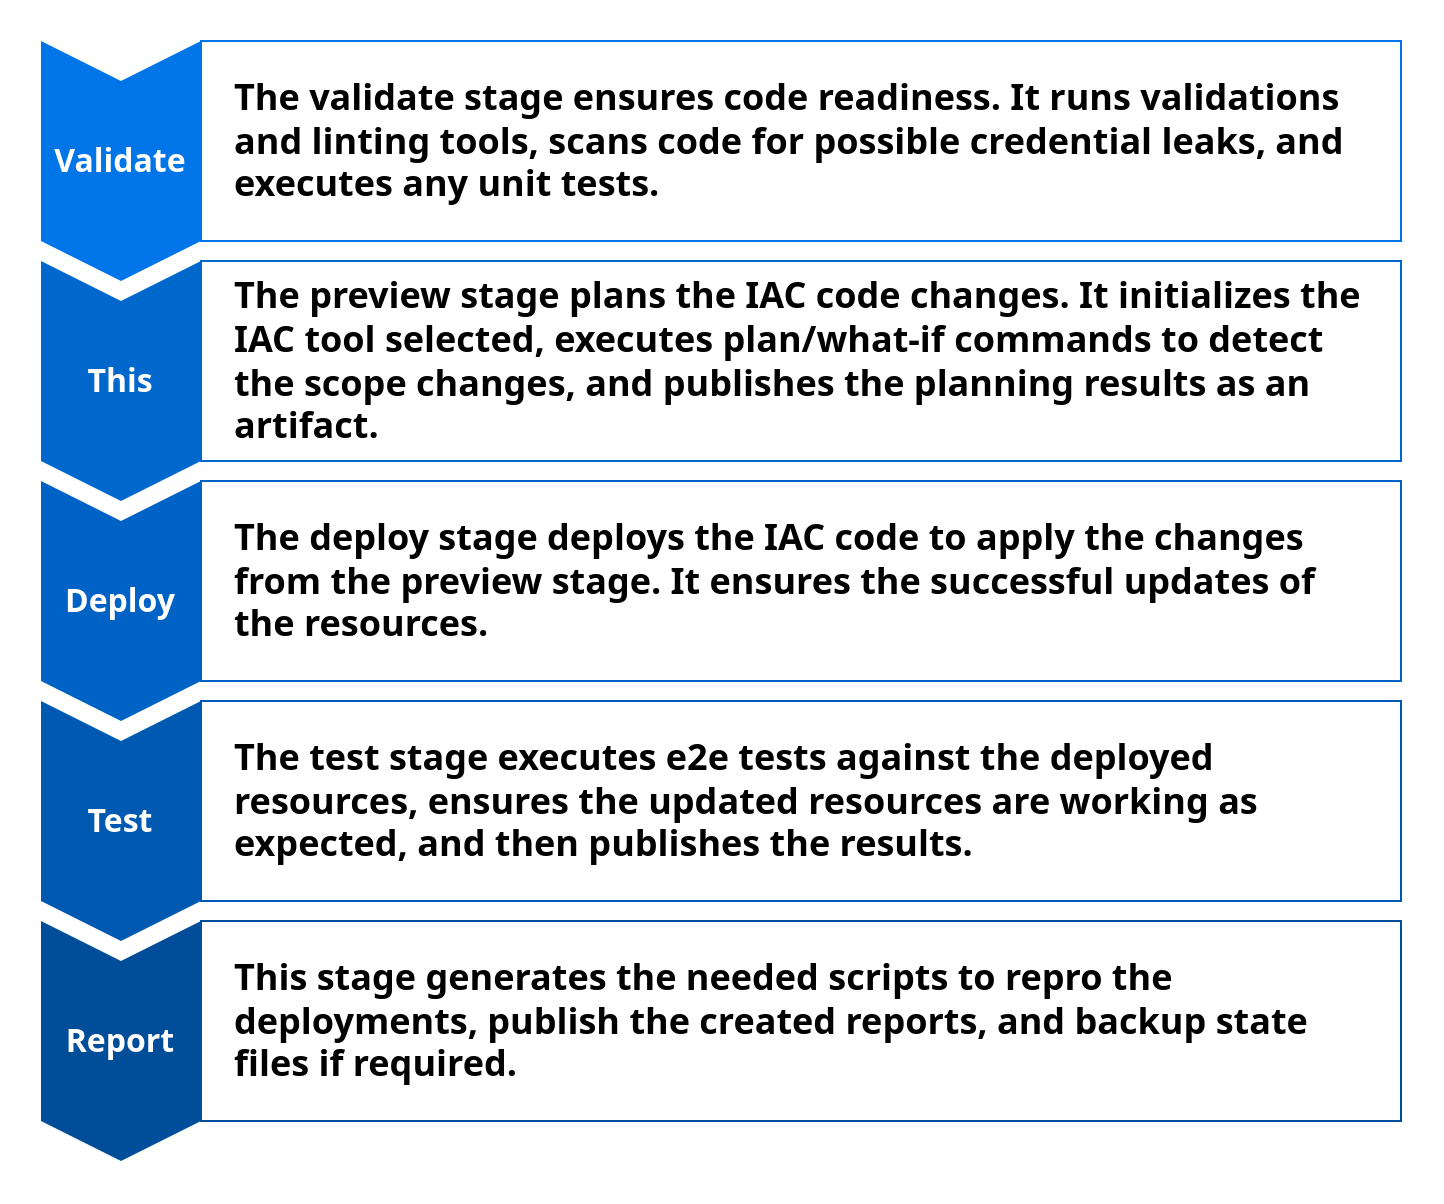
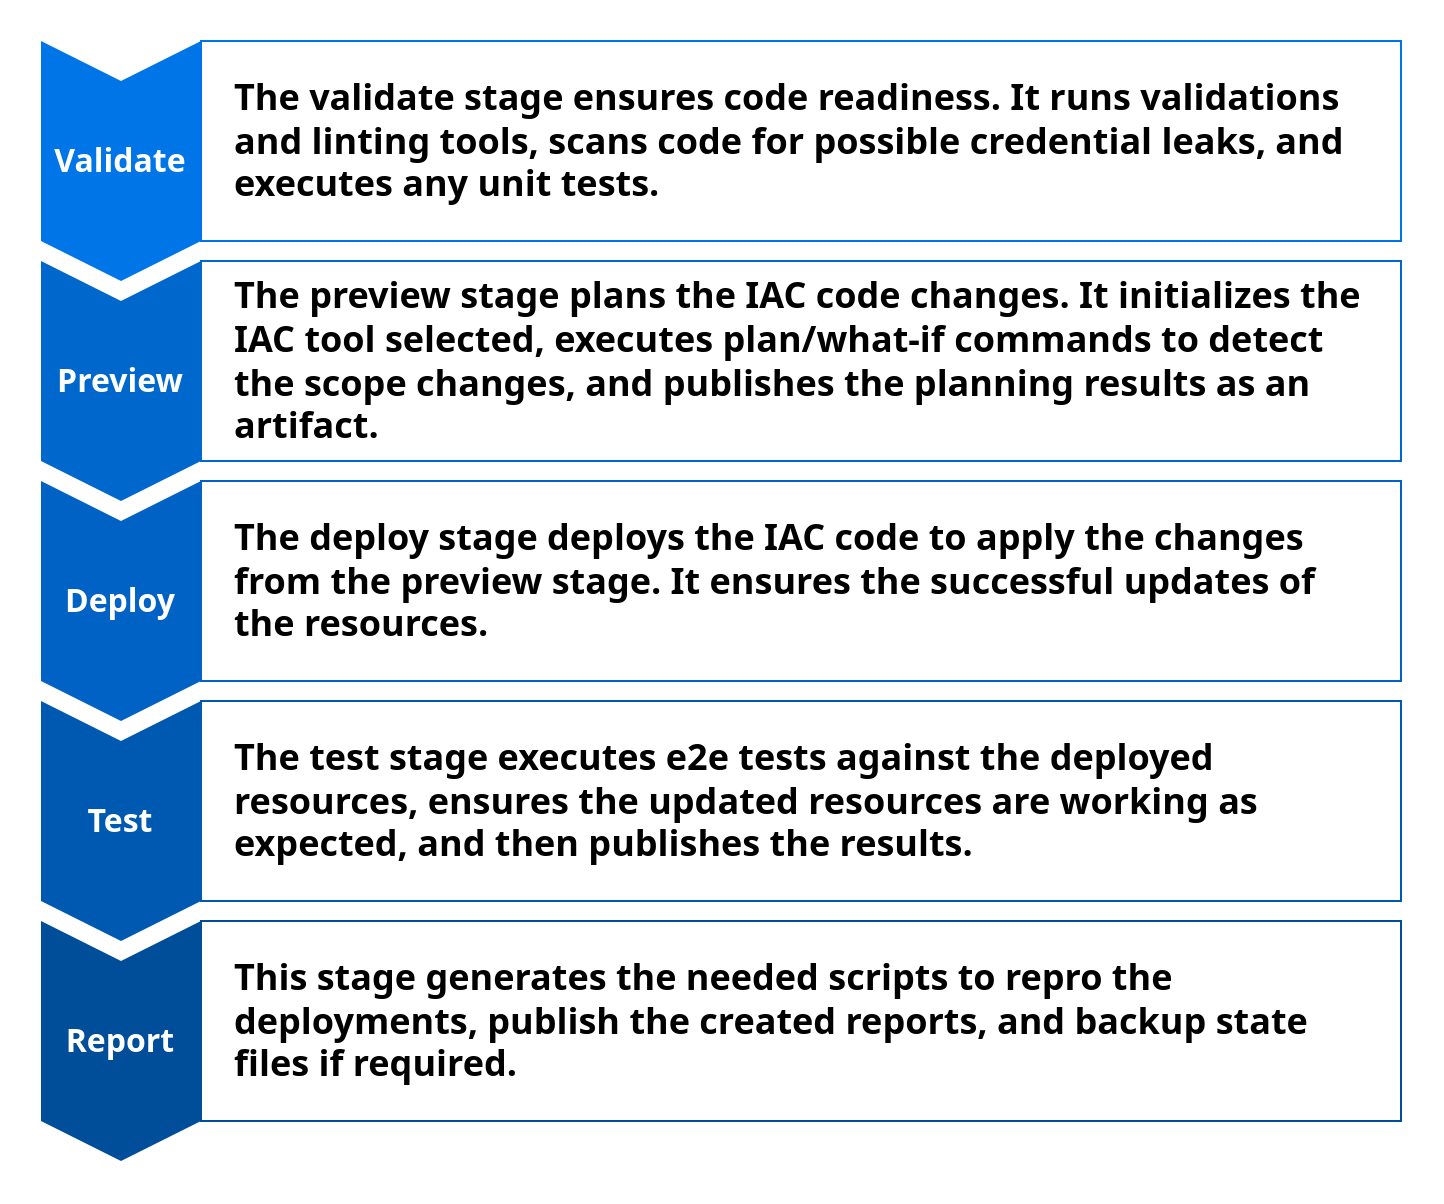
(121, 381) -> (121, 381)
